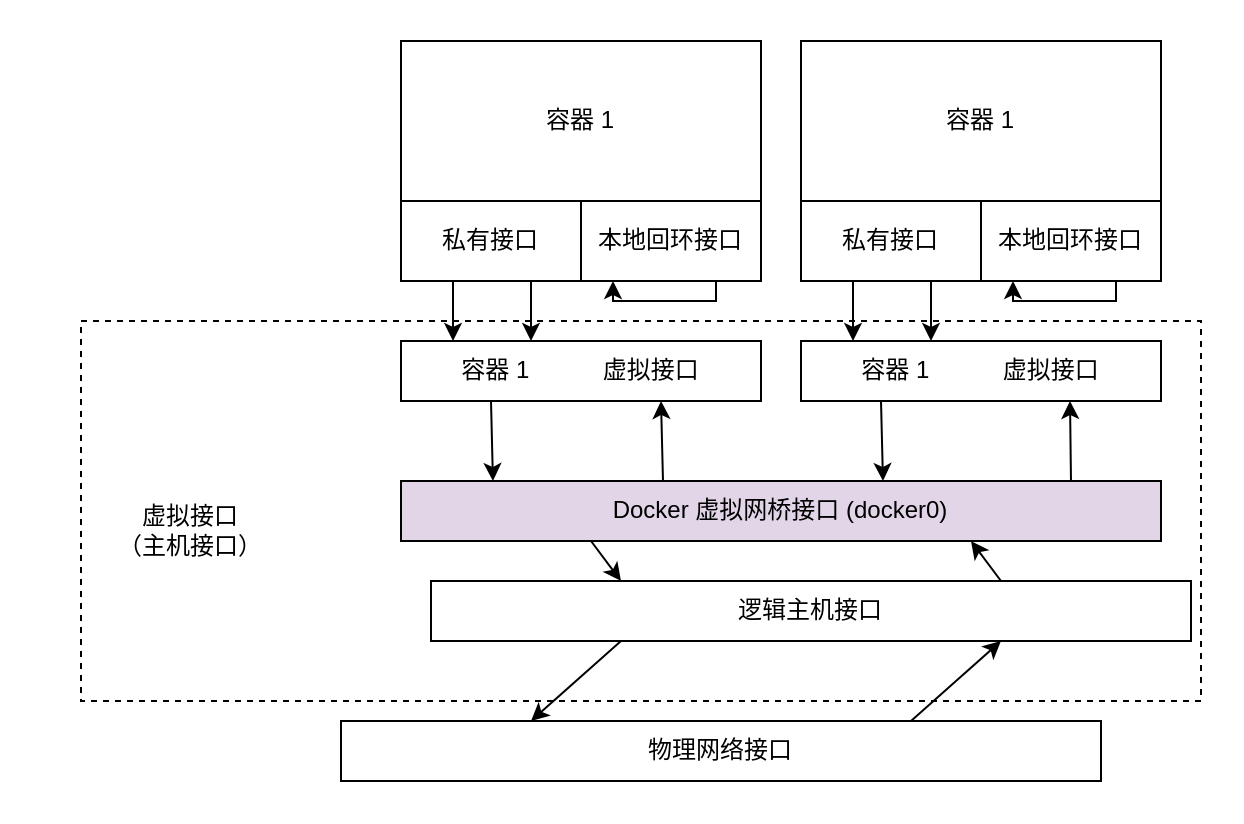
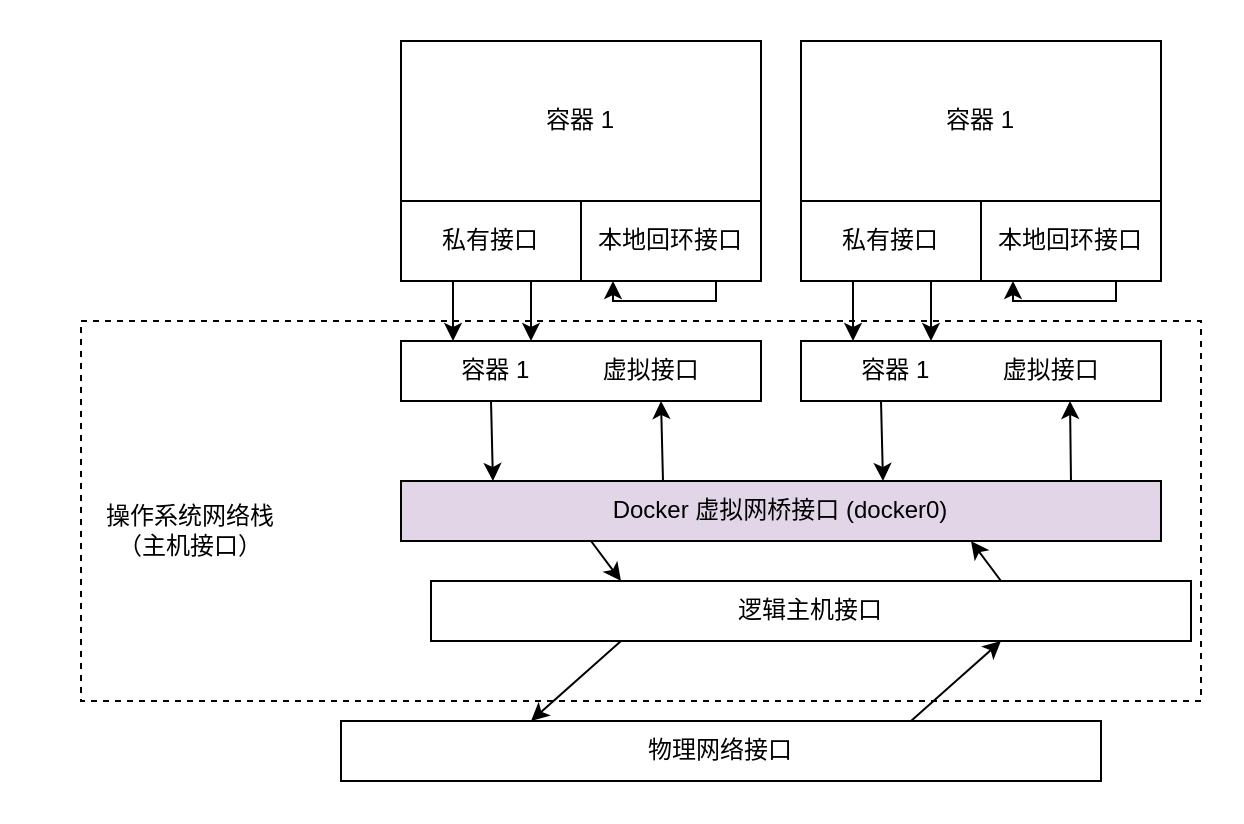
(191, 531) -> (191, 531)
